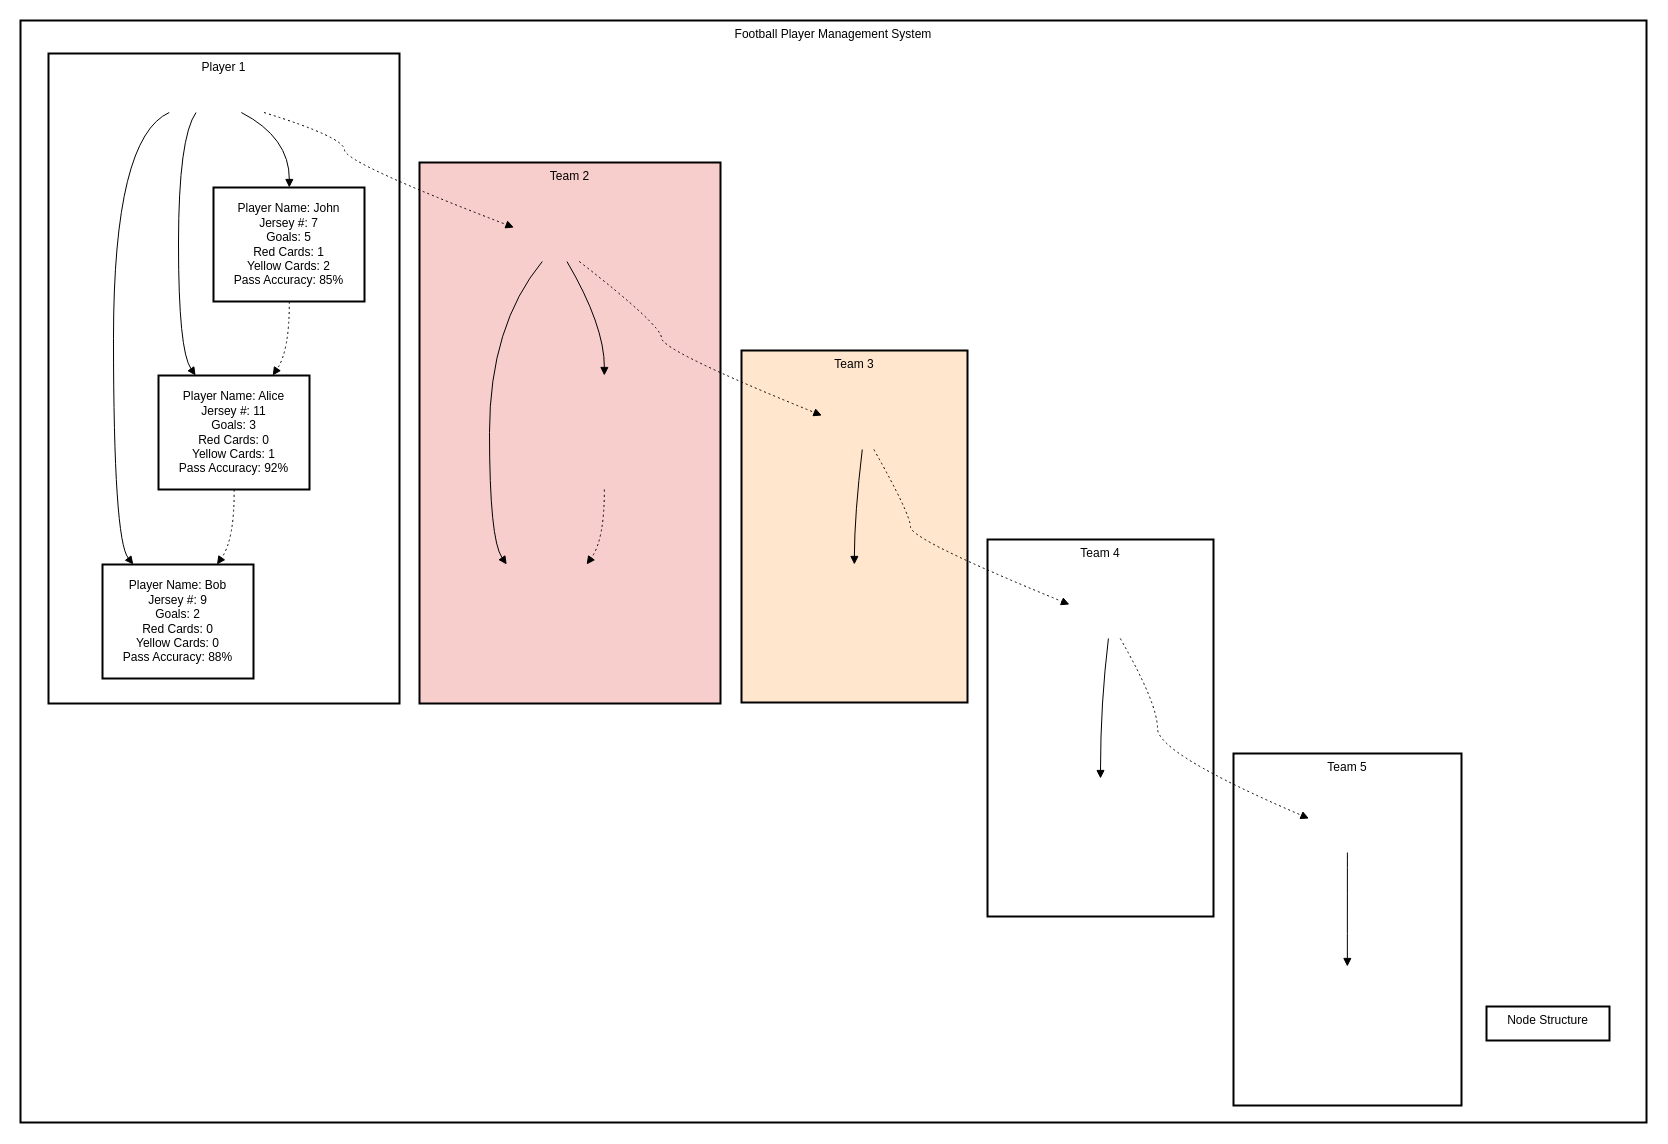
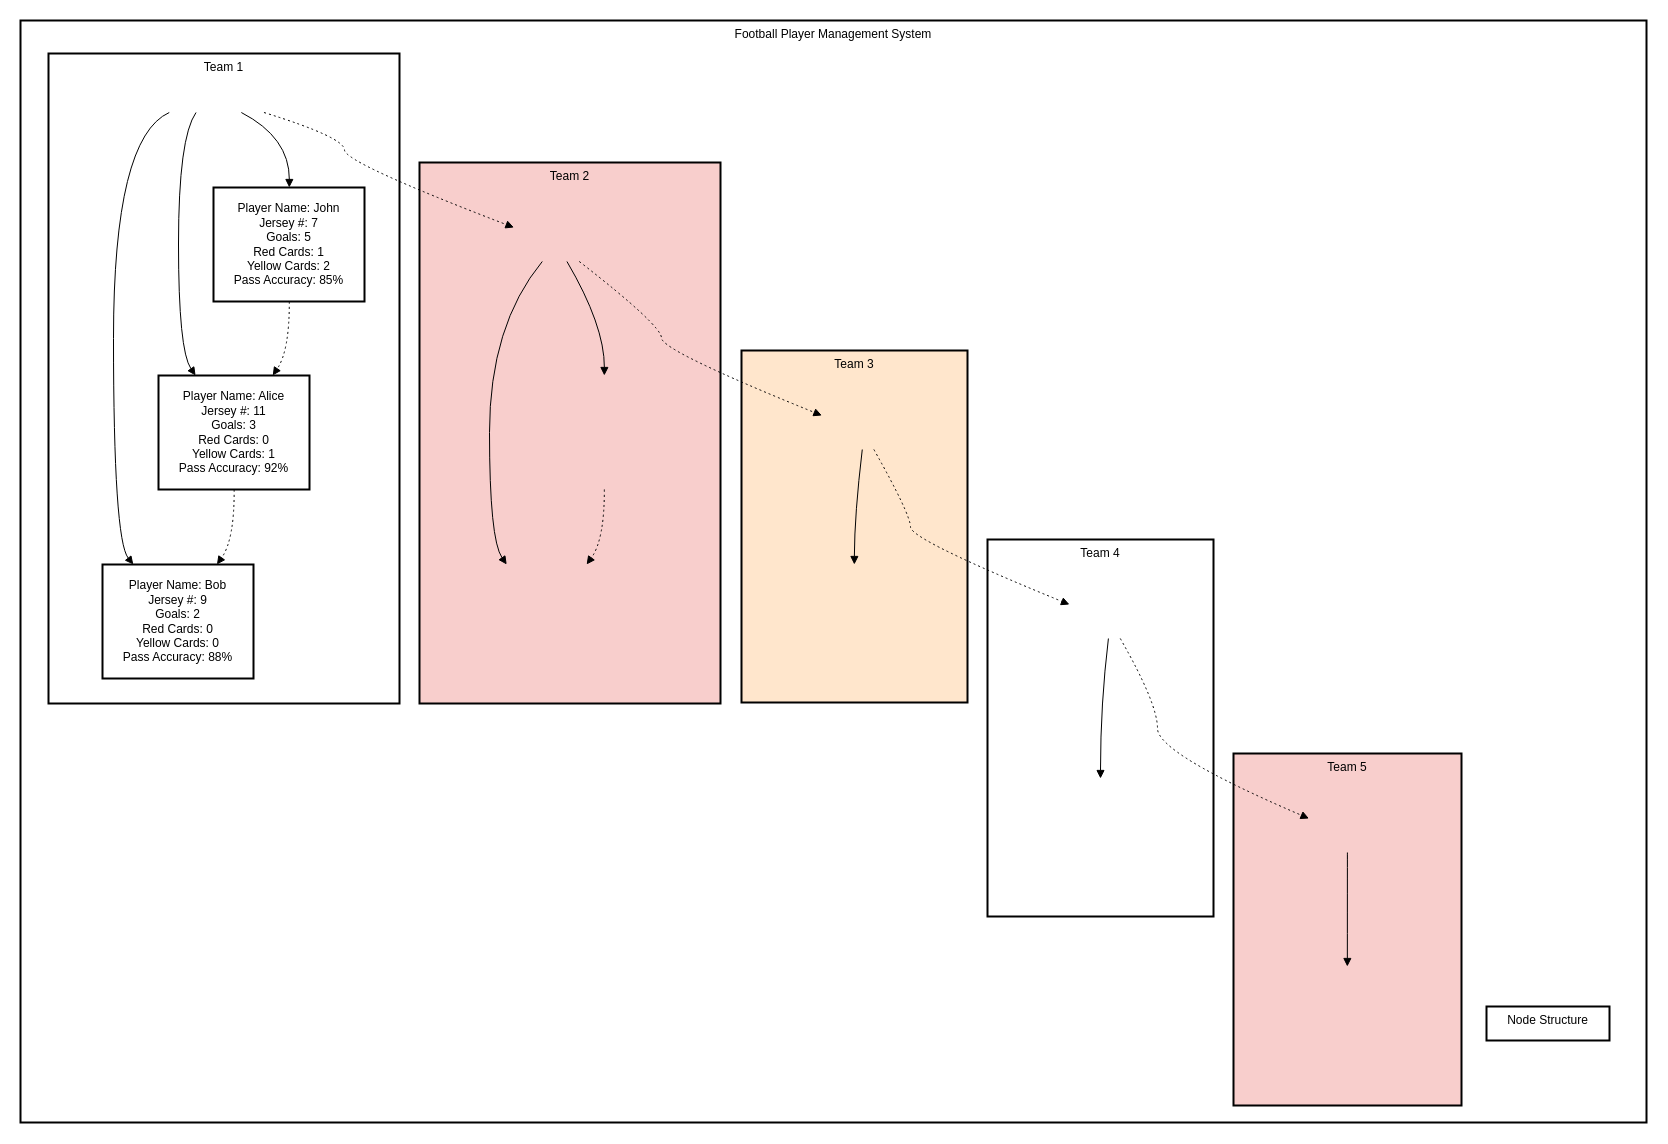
(224, 68) -> (224, 68)
(1348, 930) -> (1348, 930)
